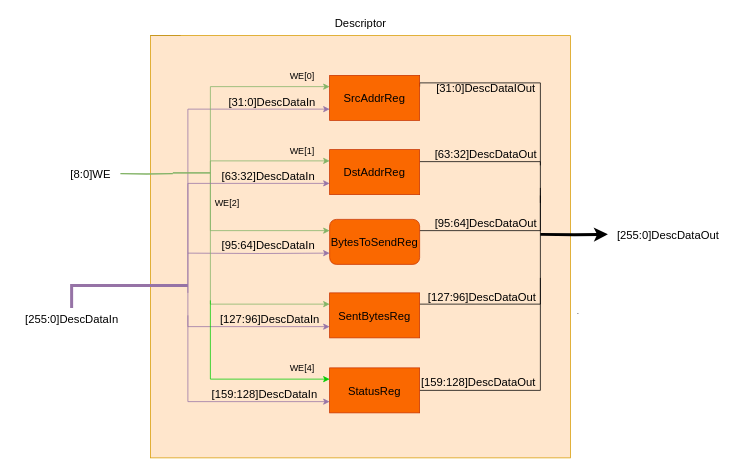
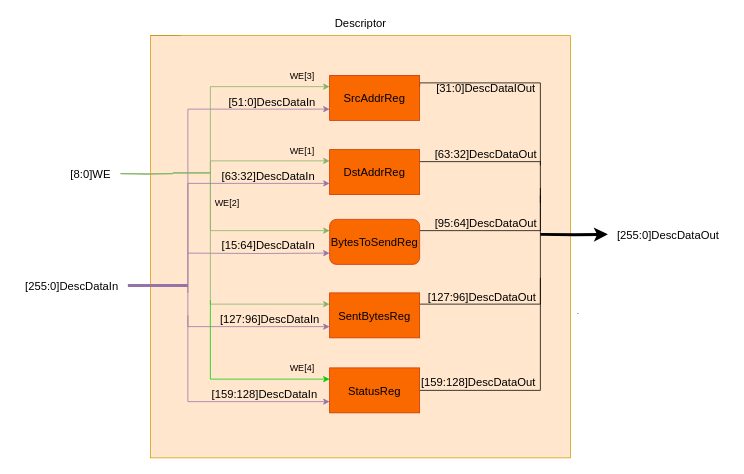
(302, 76) -> (302, 76)
(272, 102) -> (272, 102)
(269, 245) -> (269, 245)
(72, 319) -> (72, 285)
